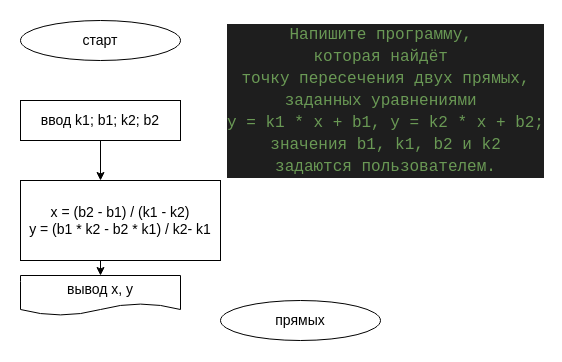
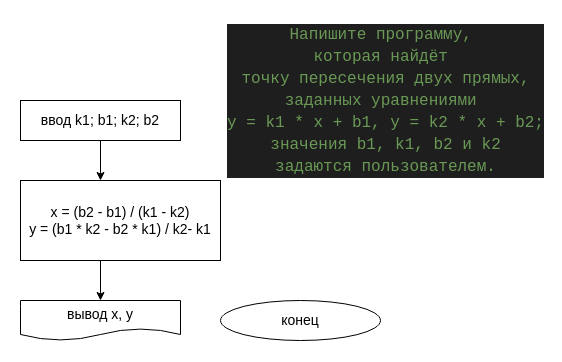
(101, 41) -> none
(101, 296) -> (101, 321)
(301, 321) -> (301, 321)
